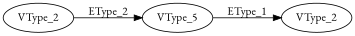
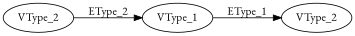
(178, 18) -> (178, 18)
